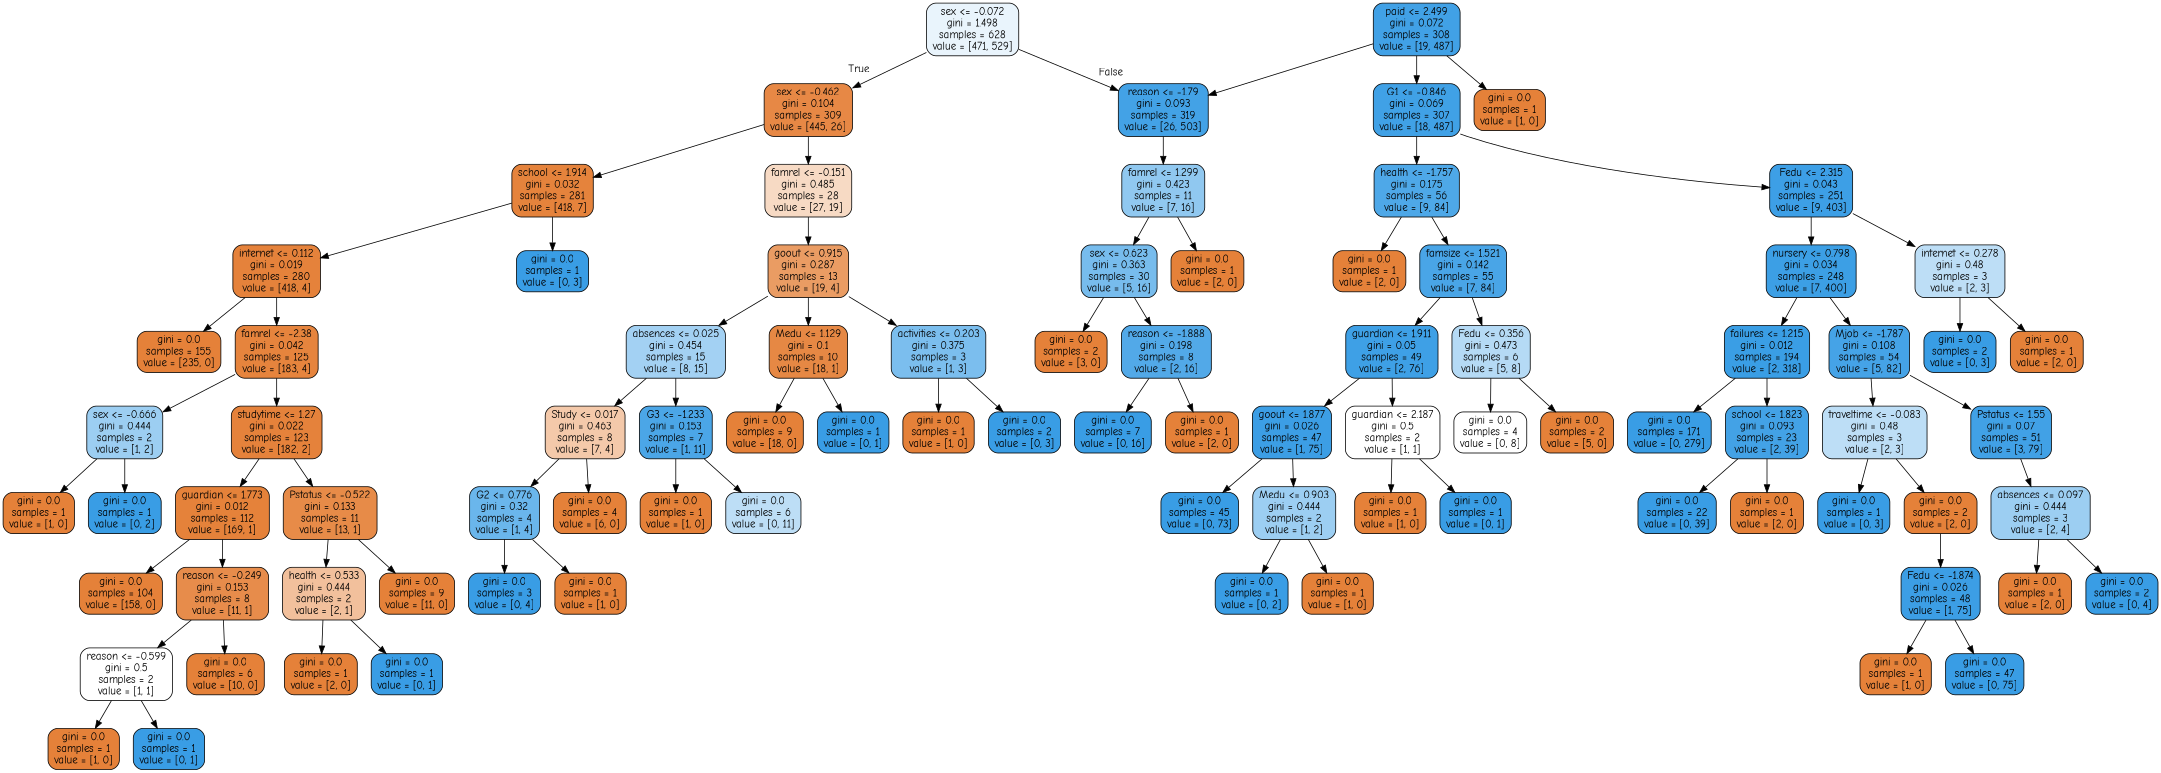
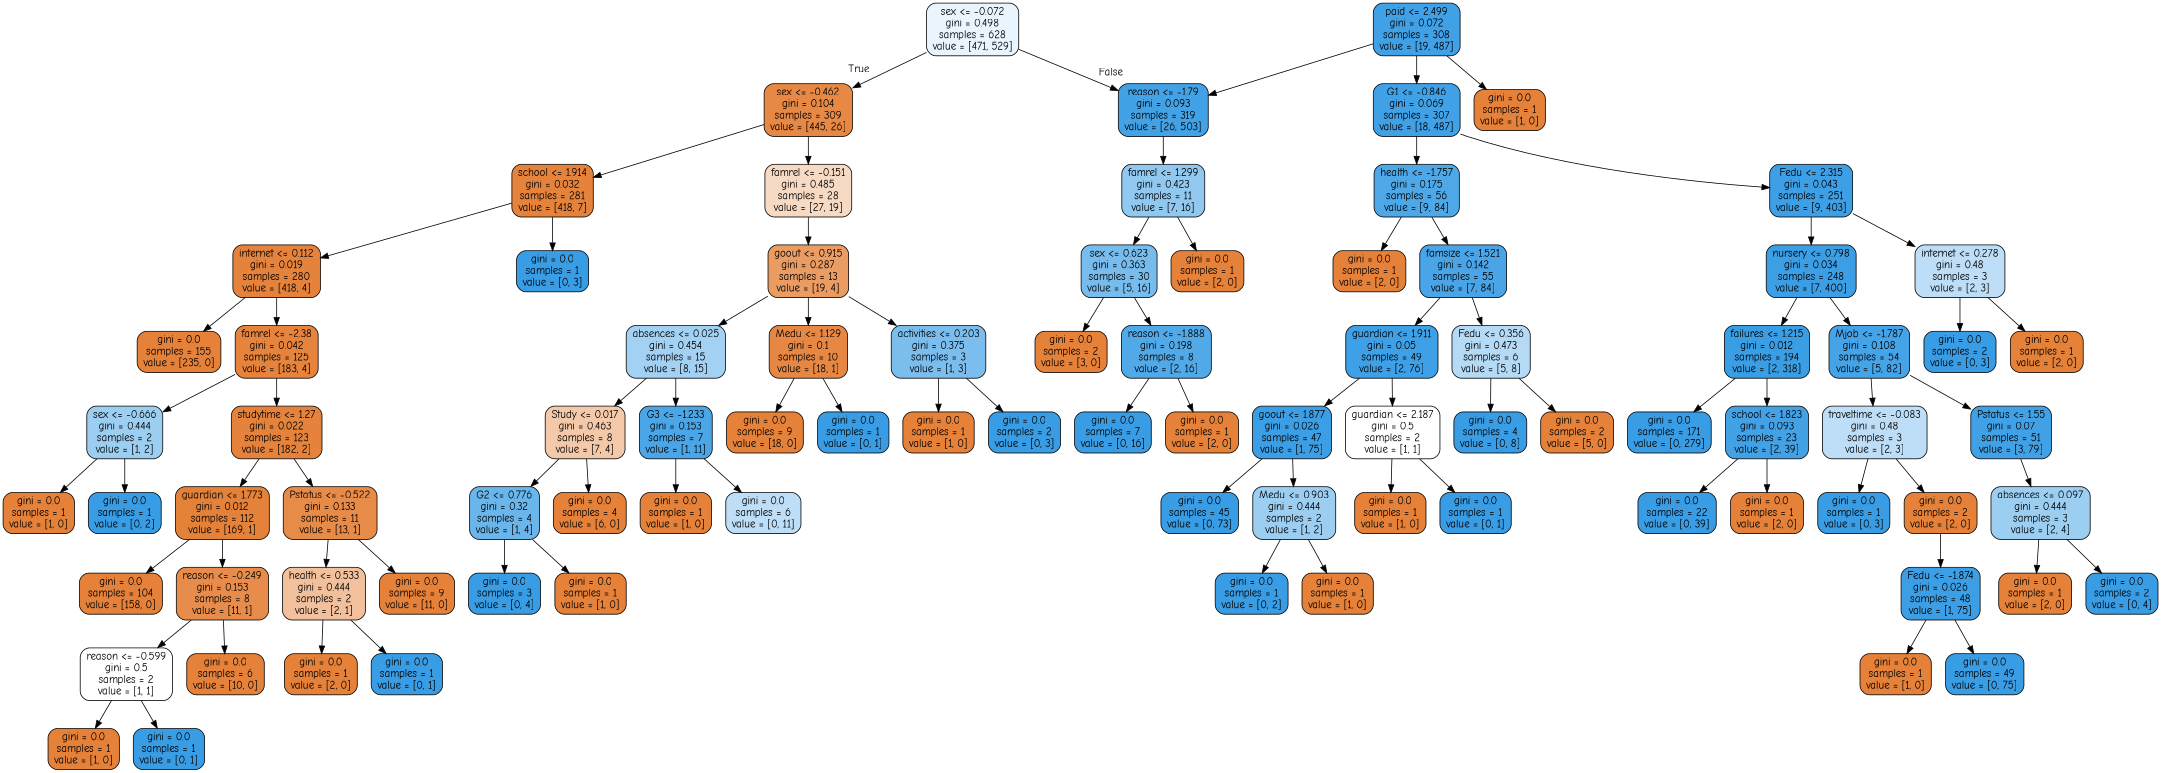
(973, 29) -> (973, 29)
(1490, 432) -> (1490, 432)
(1985, 674) -> (1985, 674)
